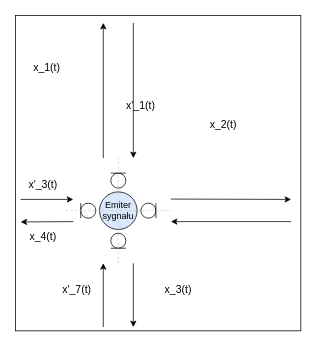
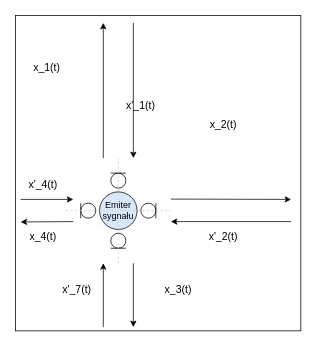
(43, 184) -> (43, 184)
none -> (223, 237)
